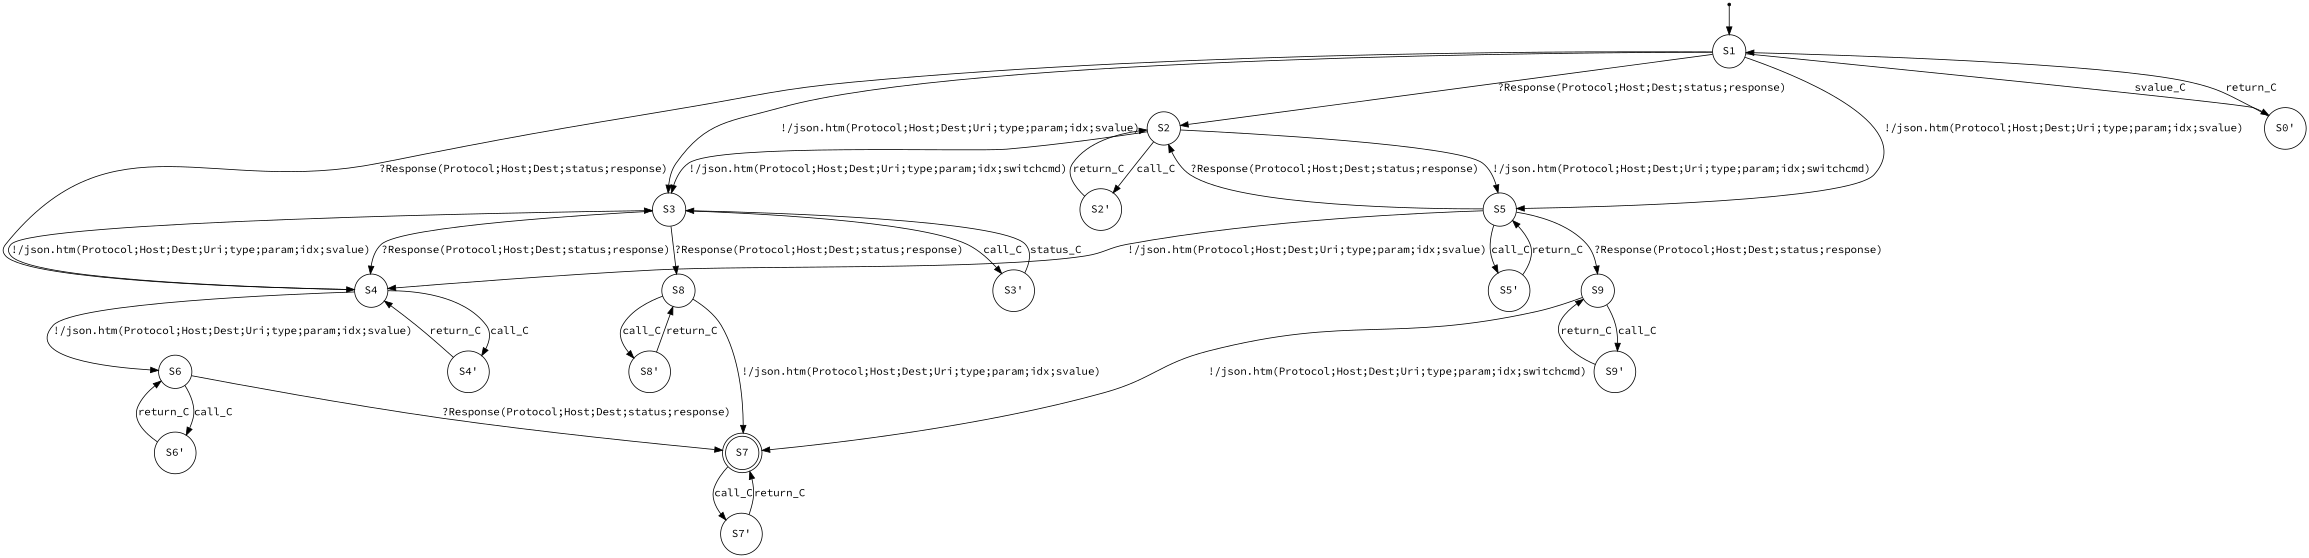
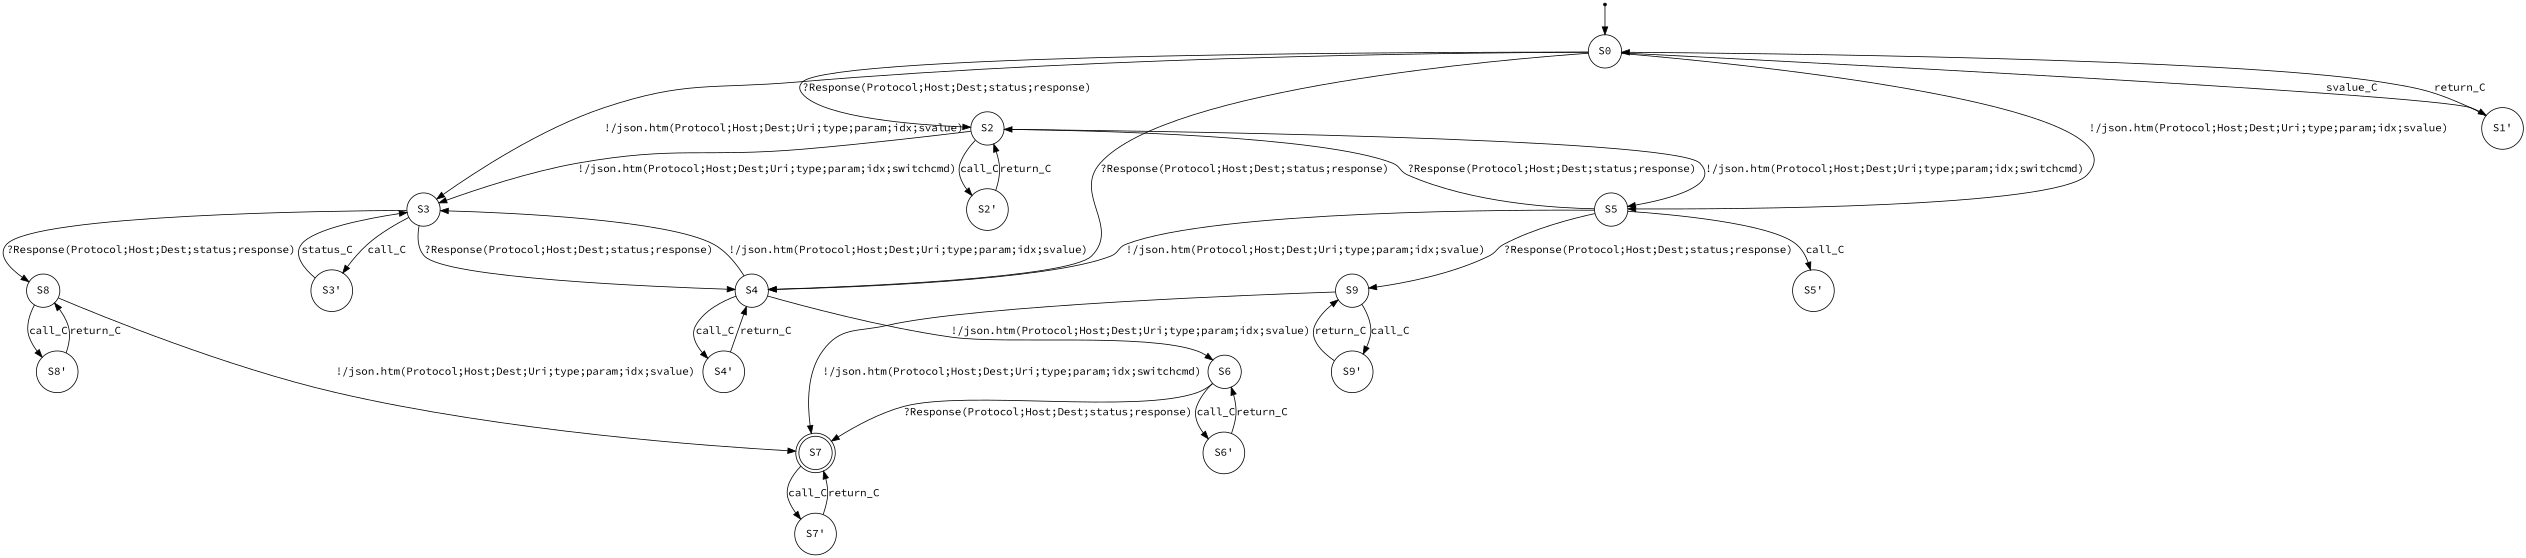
(1729, 51) -> (1605, 51)
(2285, 128) -> (2502, 128)
(1531, 250) -> none
